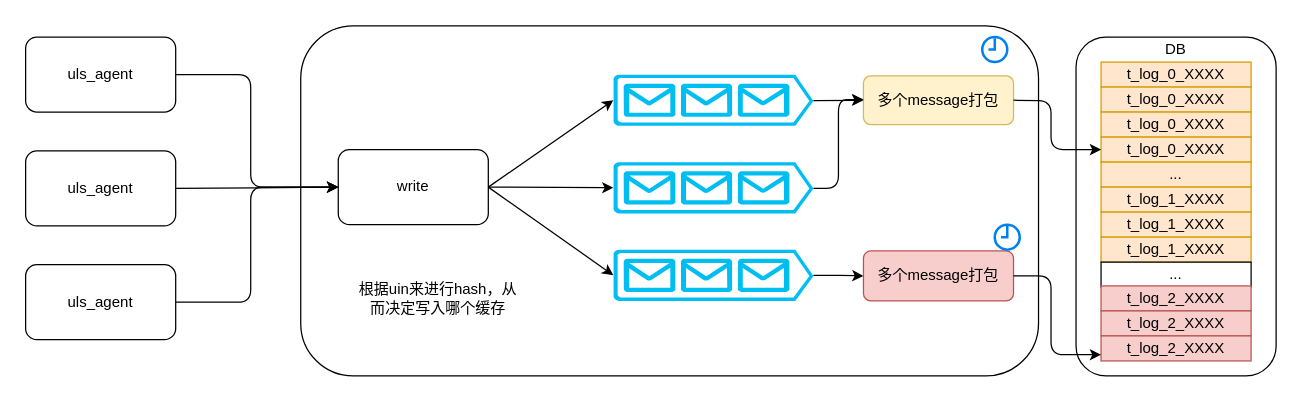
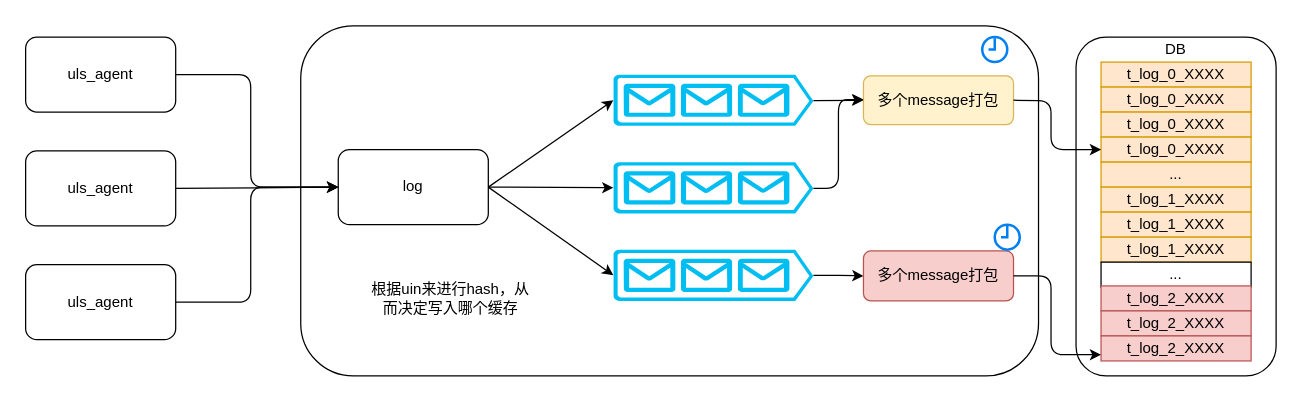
(413, 187) -> (413, 187)
(438, 298) -> (451, 298)
